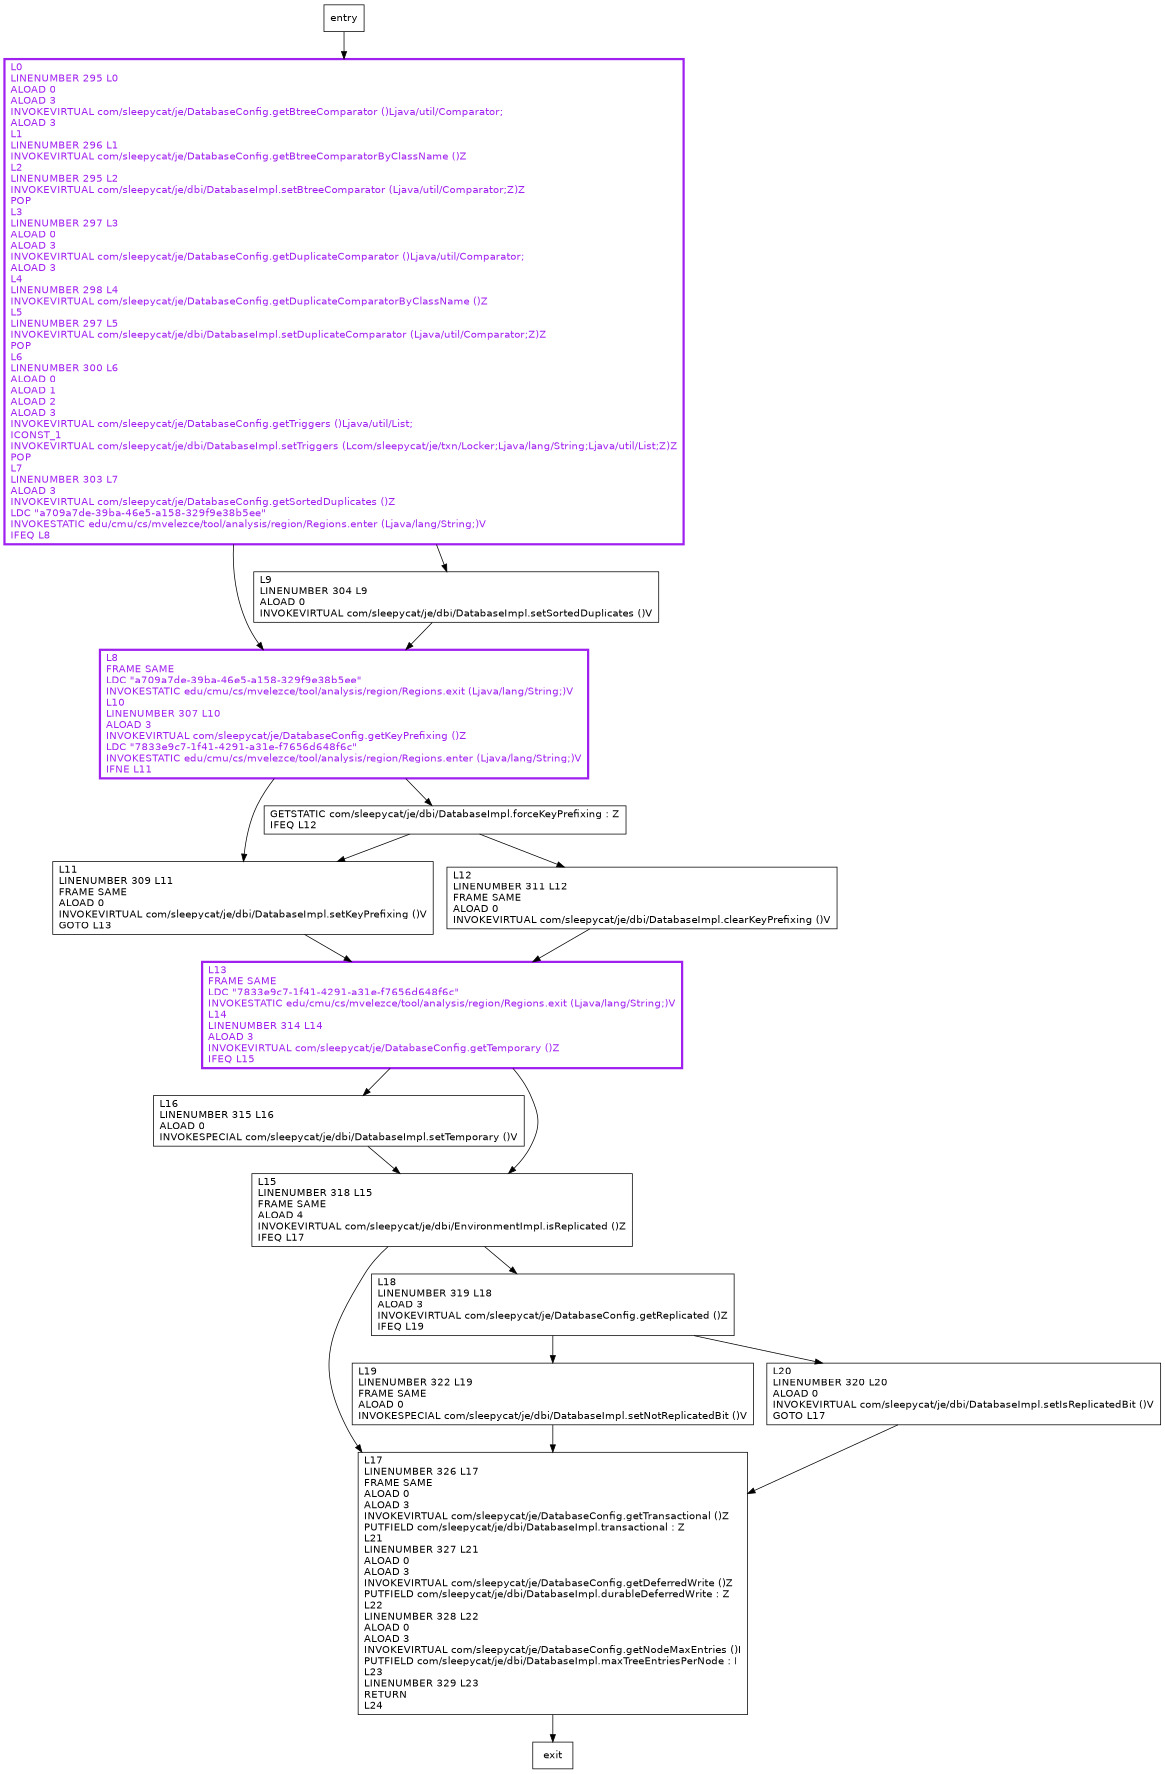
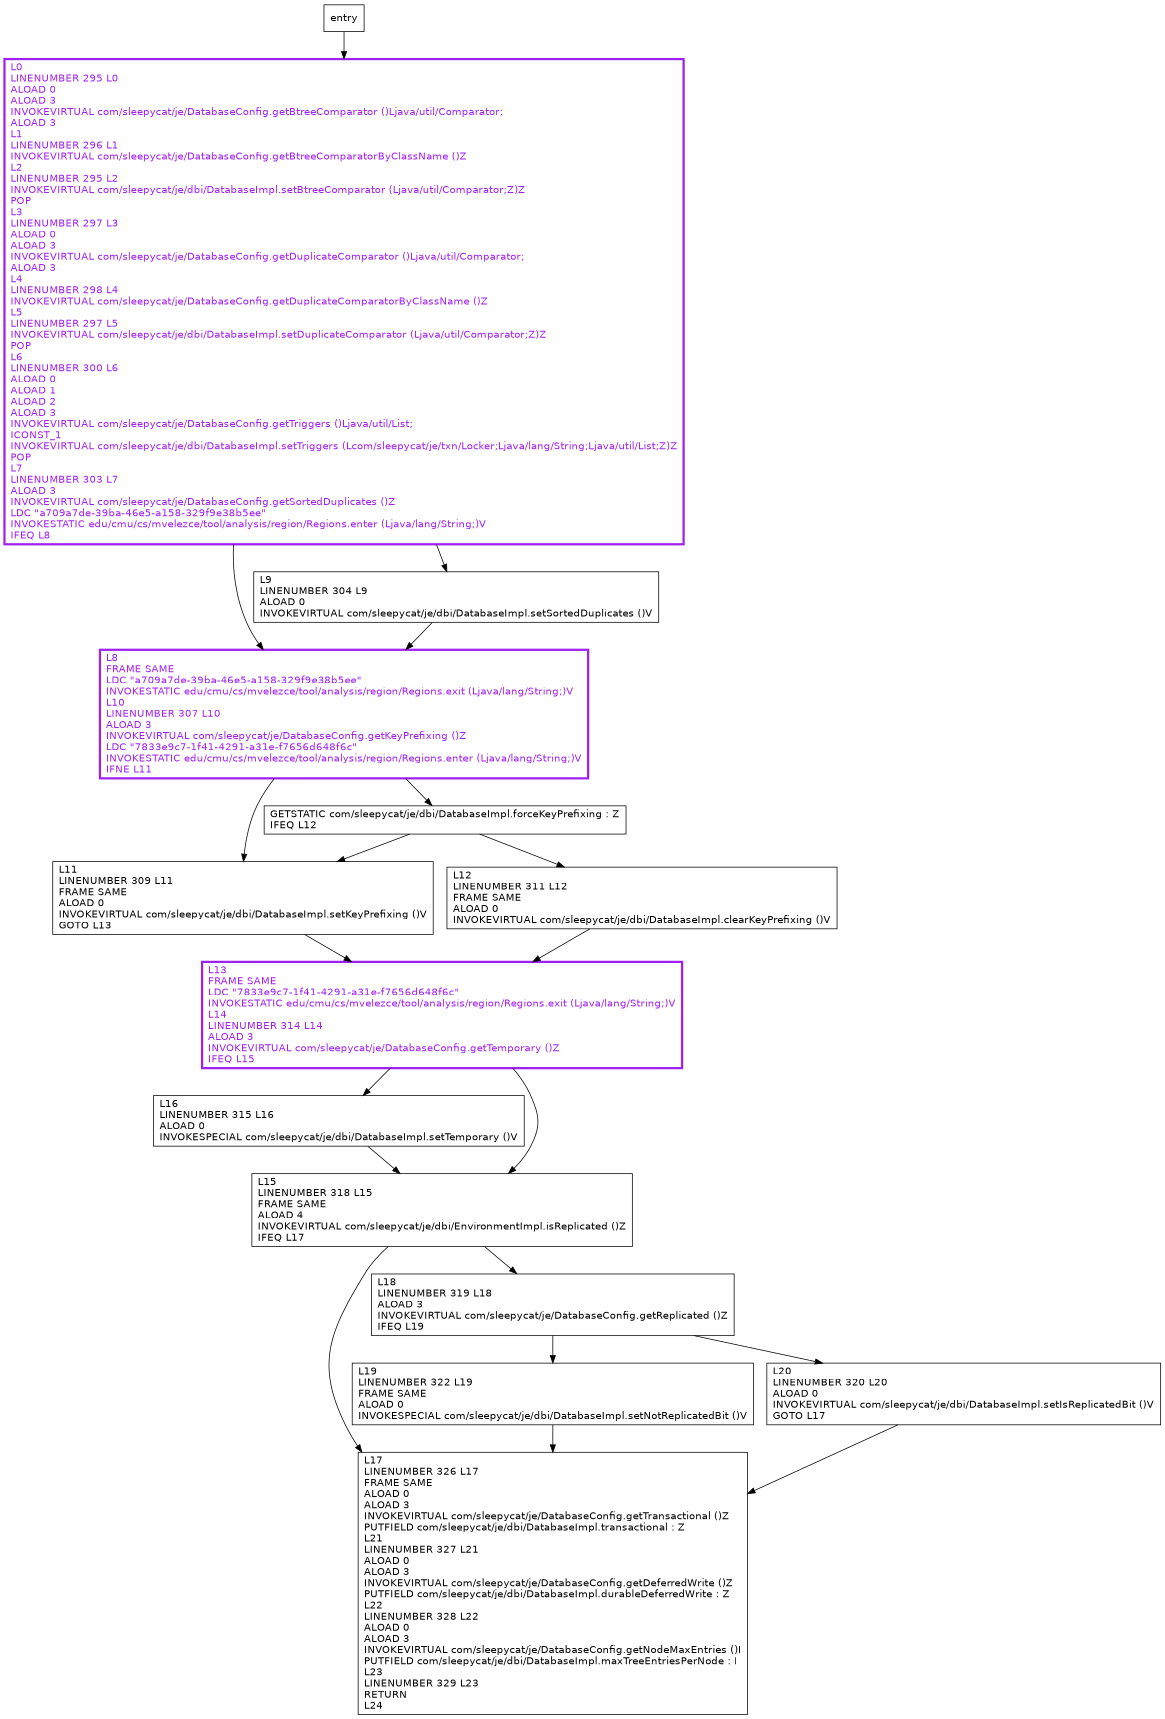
(553, 1755) -> none
